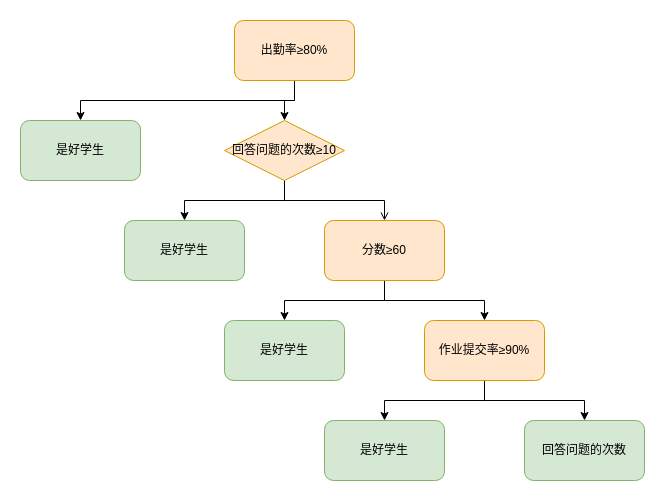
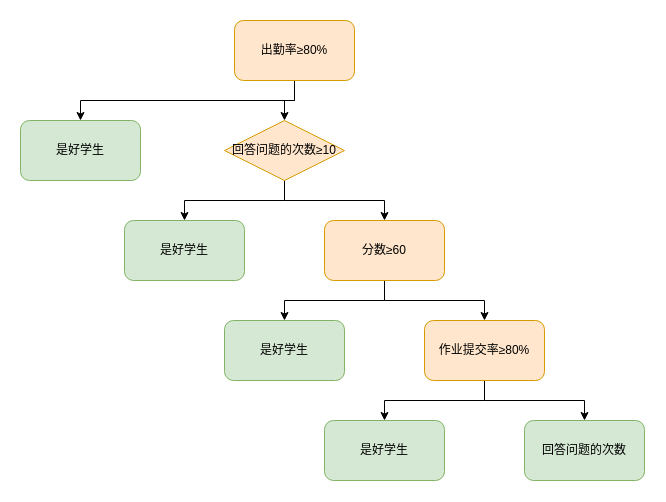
(385, 214) -> (385, 212)
(485, 351) -> (485, 351)
